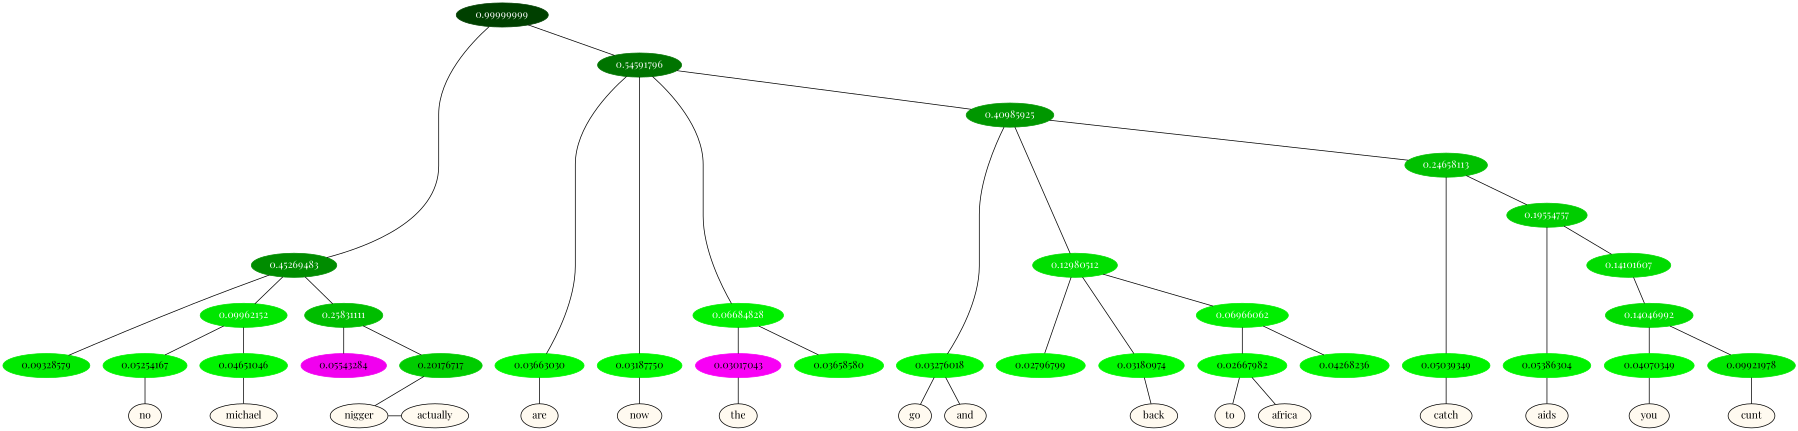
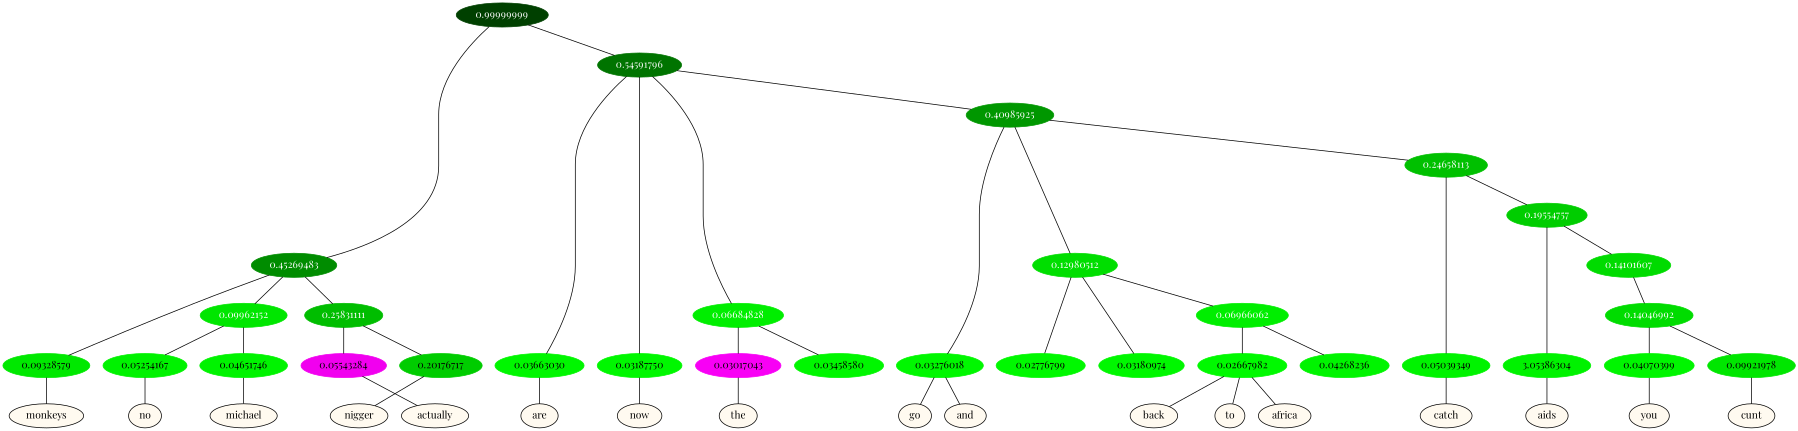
(244, 366) -> (244, 366)
(839, 366) -> (839, 366)
(1041, 366) -> (1041, 366)
(1547, 366) -> (1547, 366)
(1649, 366) -> (1649, 366)
(1148, 391) -> (1197, 392)
none -> (46, 416)
(395, 416) -> (390, 391)
